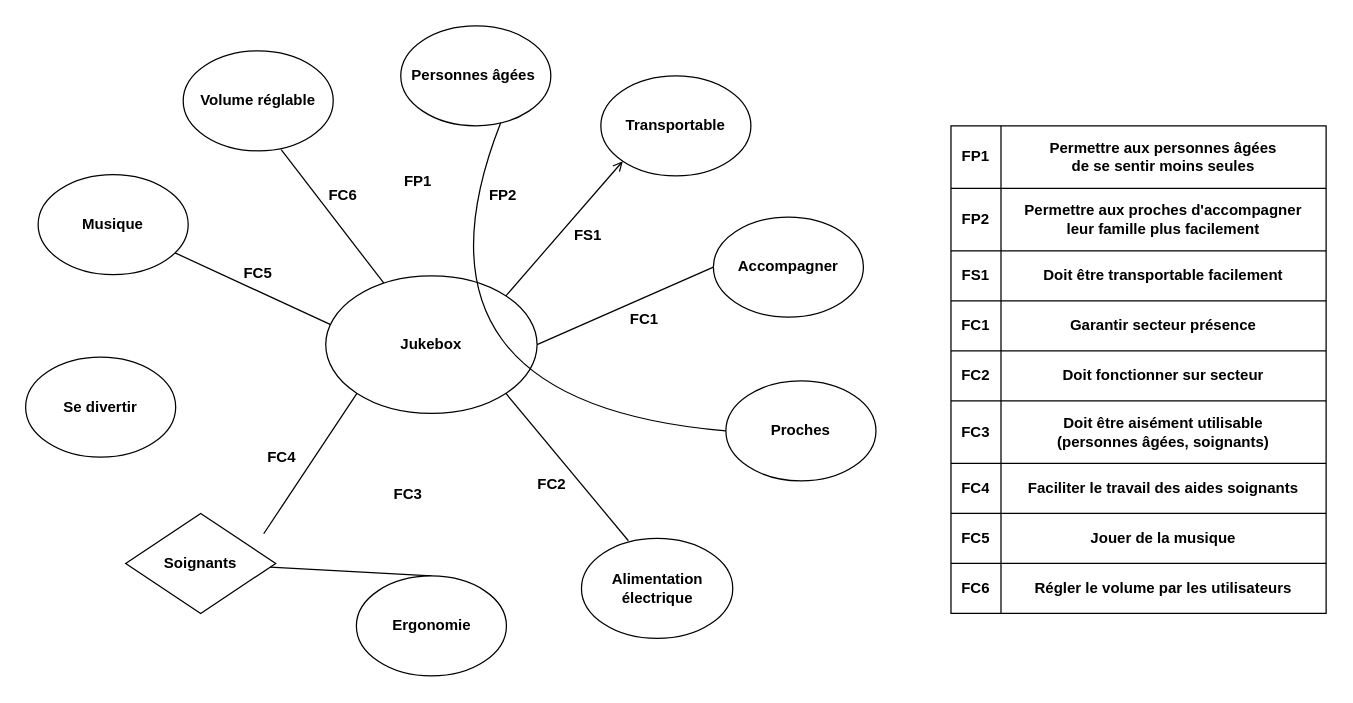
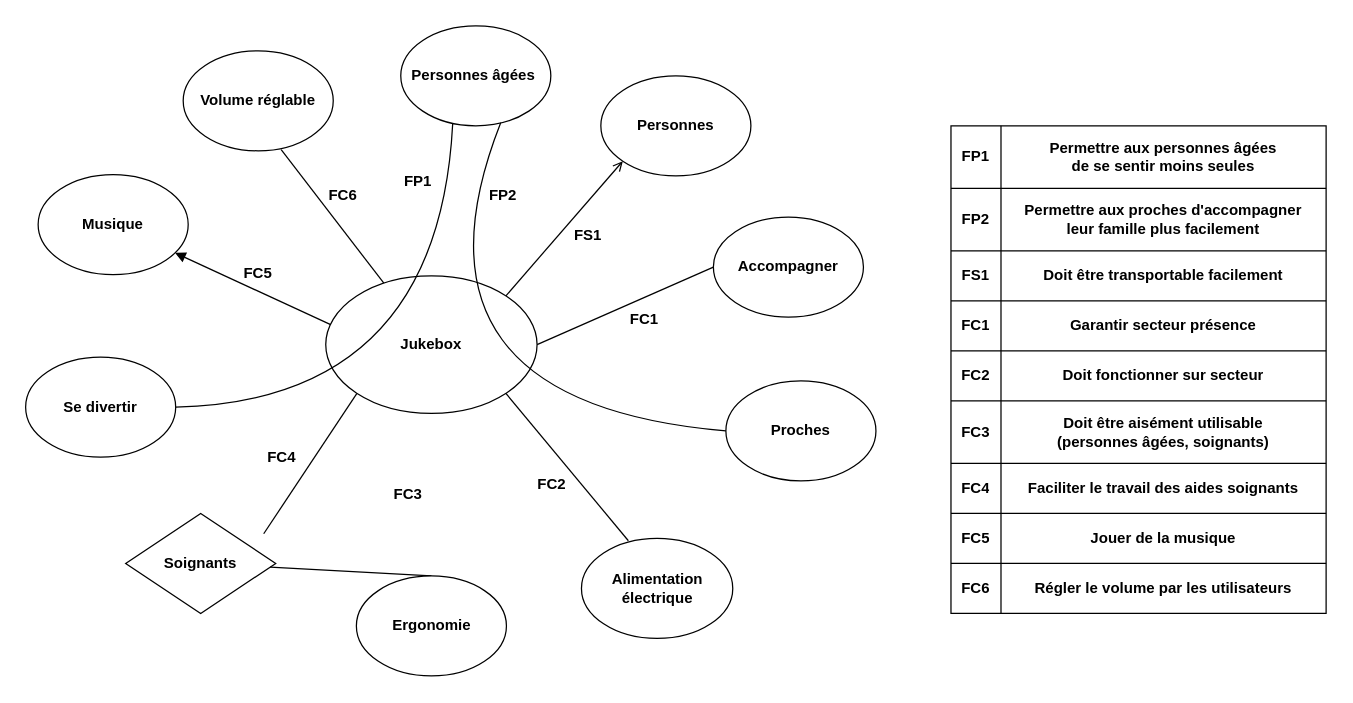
(676, 126) -> (676, 126)
(180, 255) -> (185, 257)
none -> (378, 331)
